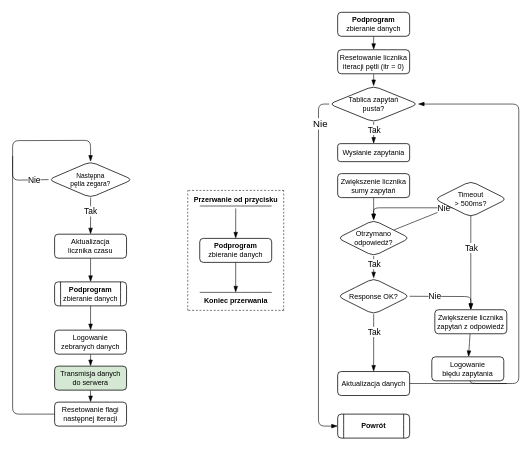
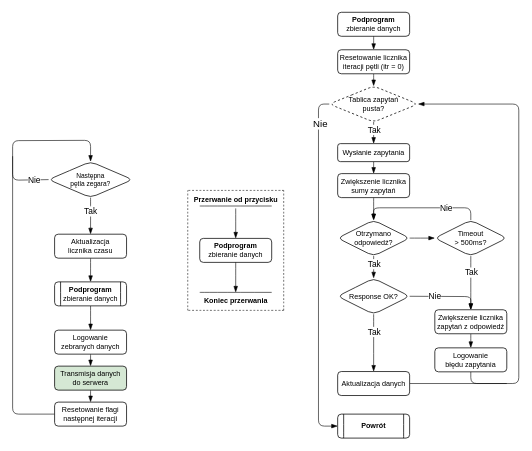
(374, 104) -> (374, 104)
none -> (374, 163)
(471, 199) -> (471, 238)
(468, 369) -> (471, 360)
